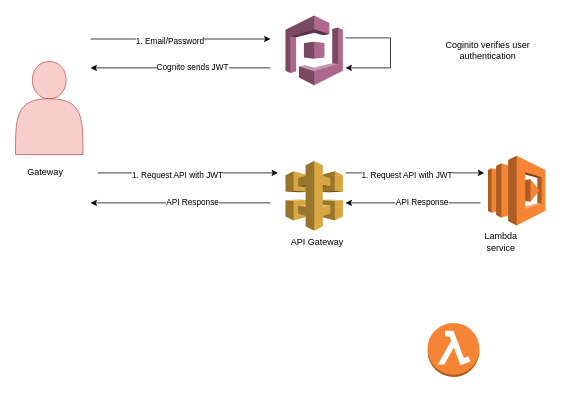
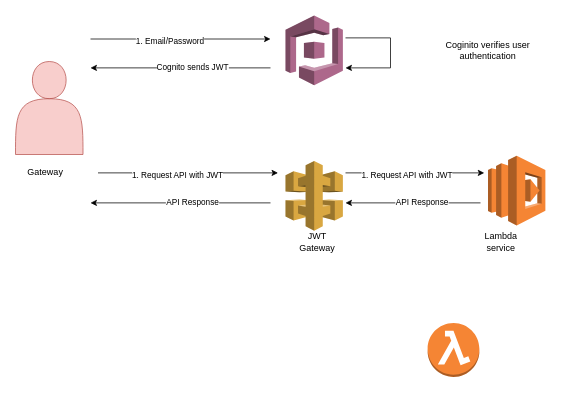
(317, 242) -> (317, 242)
